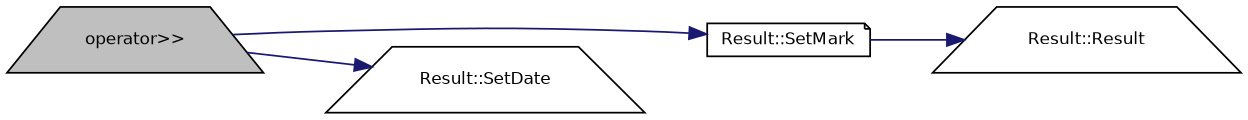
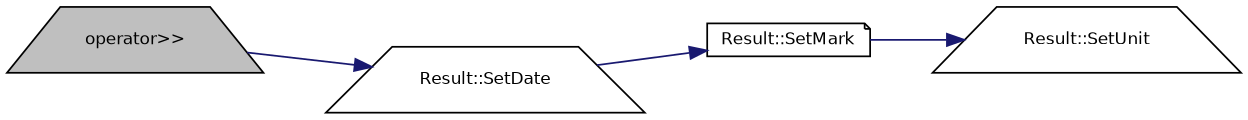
(461, 29) -> (643, 59)
(1087, 40) -> (1087, 40)
